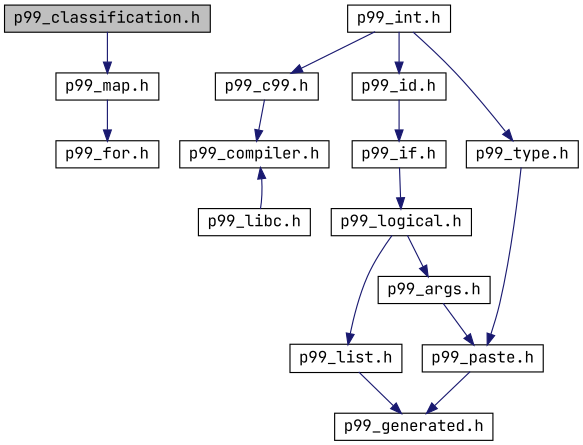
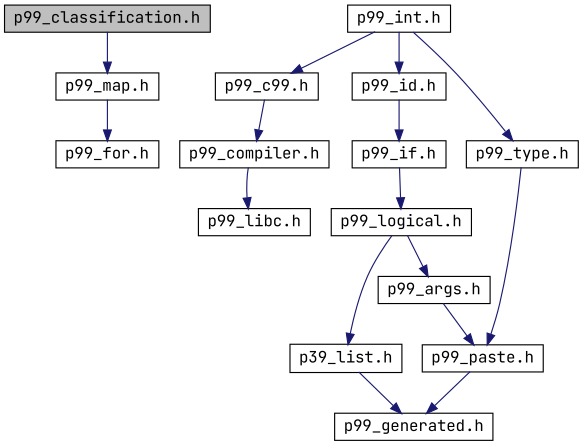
(262, 194) -> (247, 182)
(346, 358) -> (346, 358)
